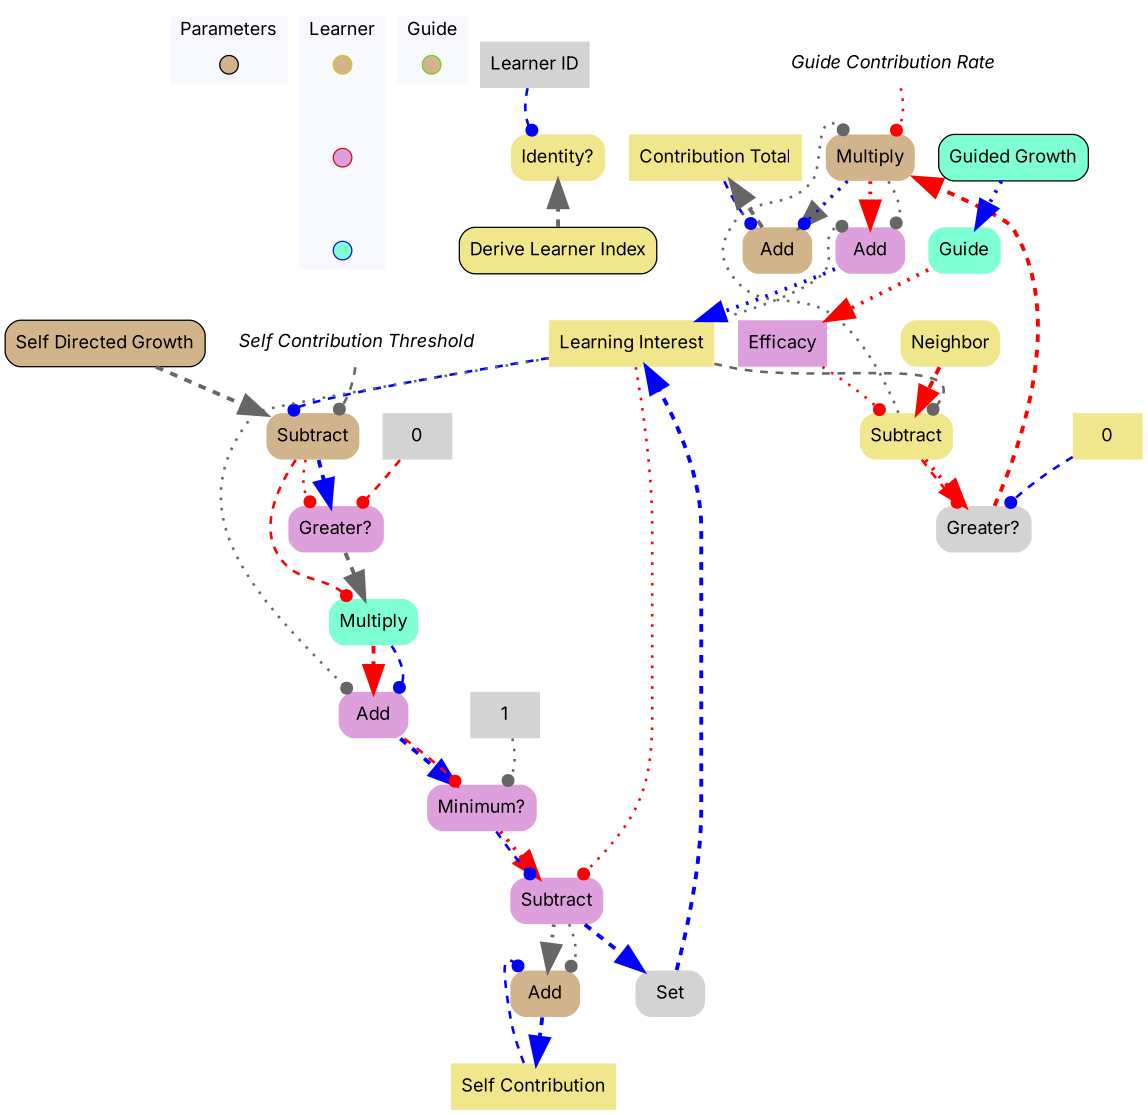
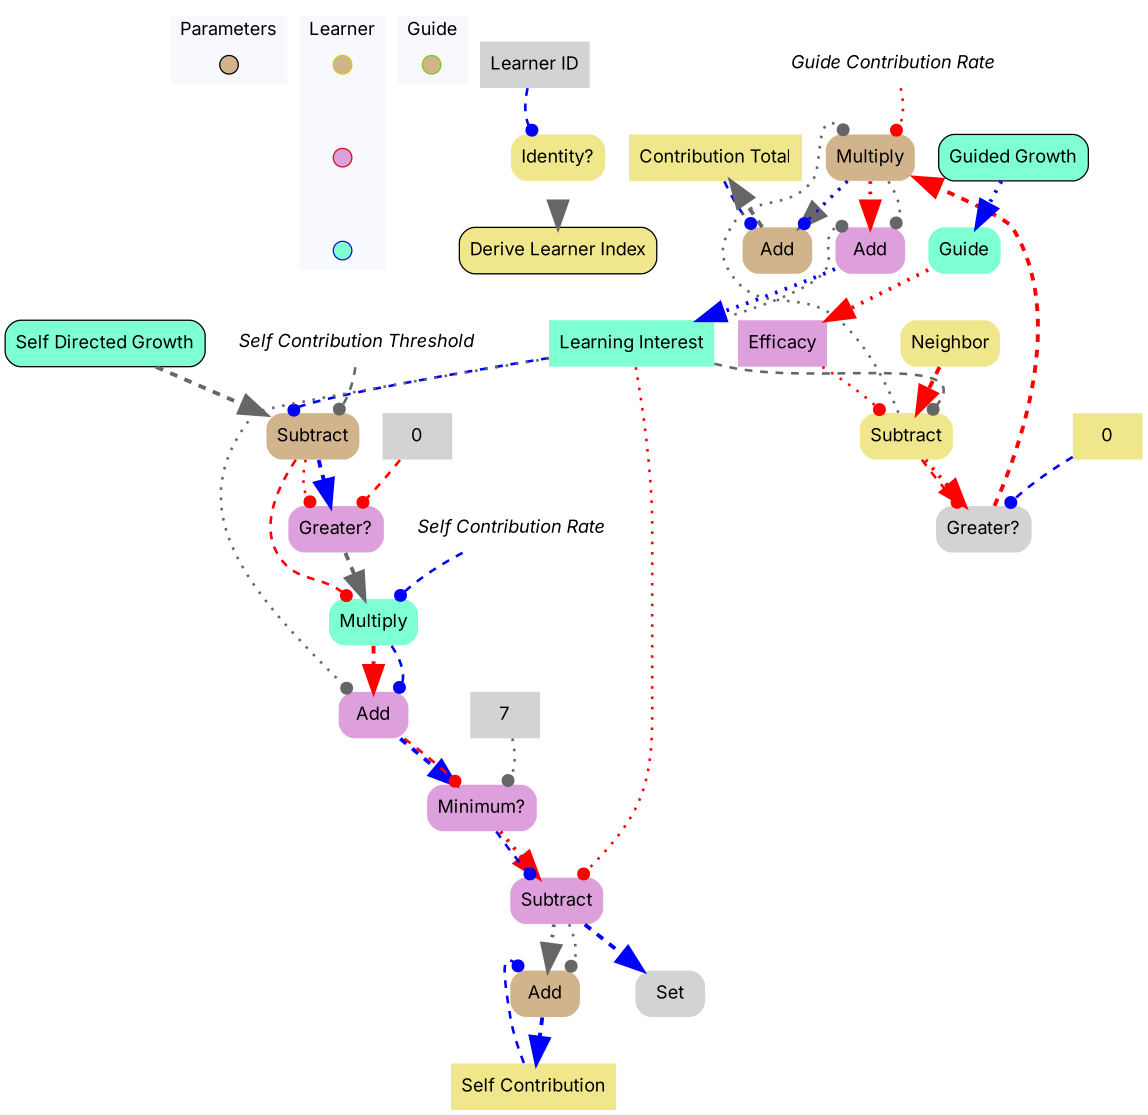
(558, 217) -> (558, 207)
(105, 343) -> (105, 343)
(632, 343) -> (632, 343)
none -> (512, 529)
(701, 677) -> none
(505, 715) -> (505, 715)
